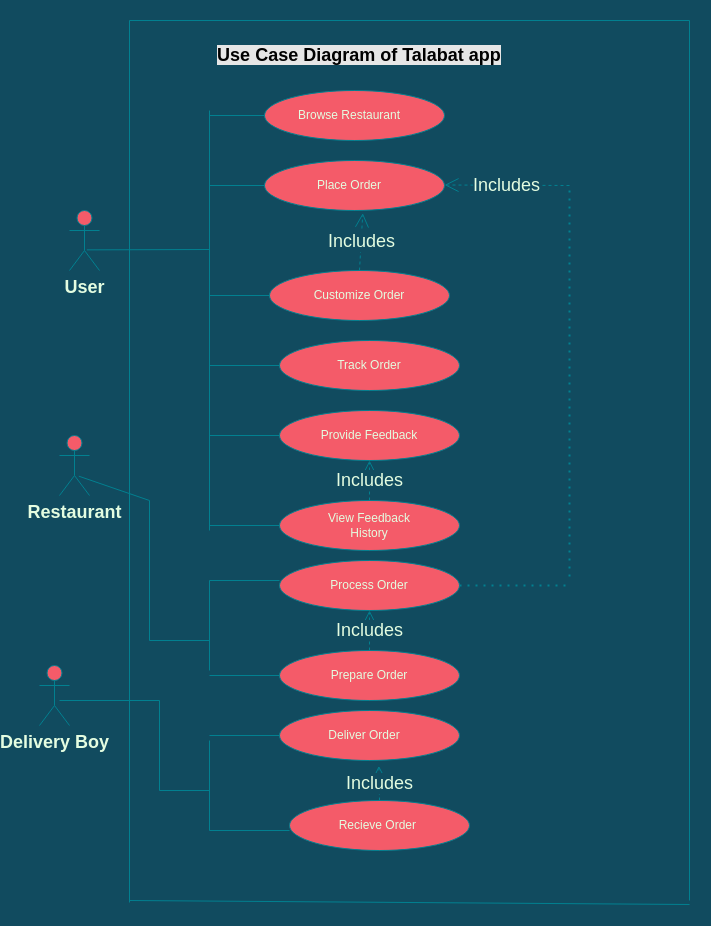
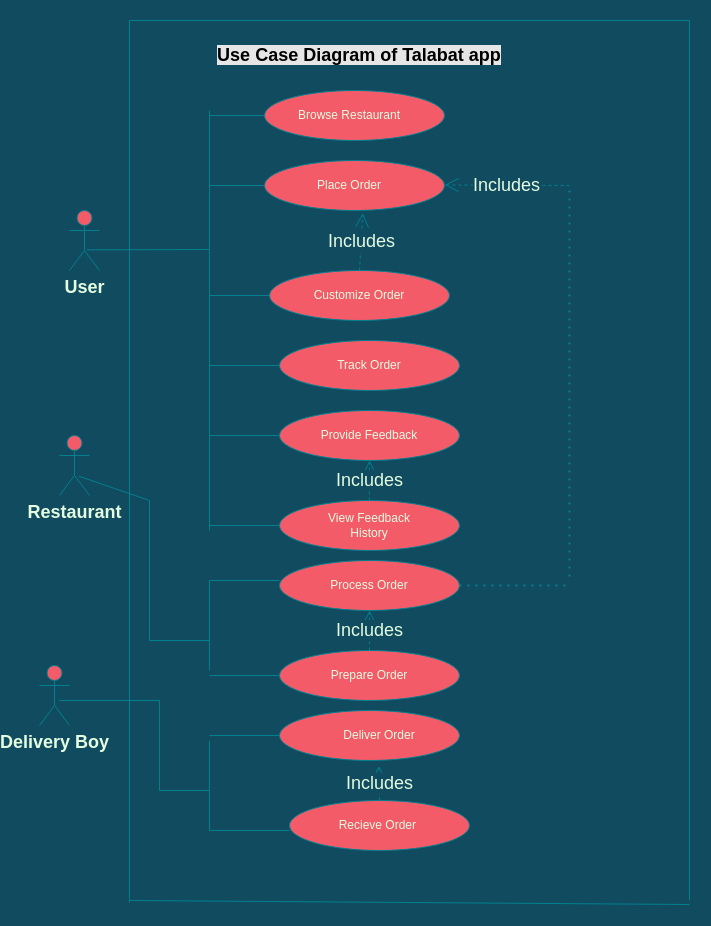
(365, 736) -> (380, 736)
